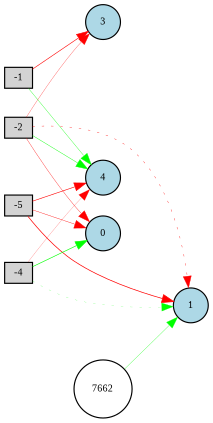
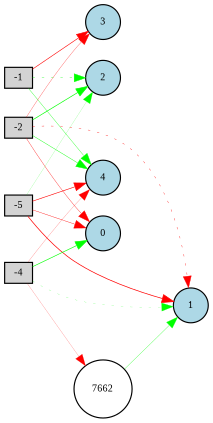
none -> (103, 78)
none -> (53, 320)
